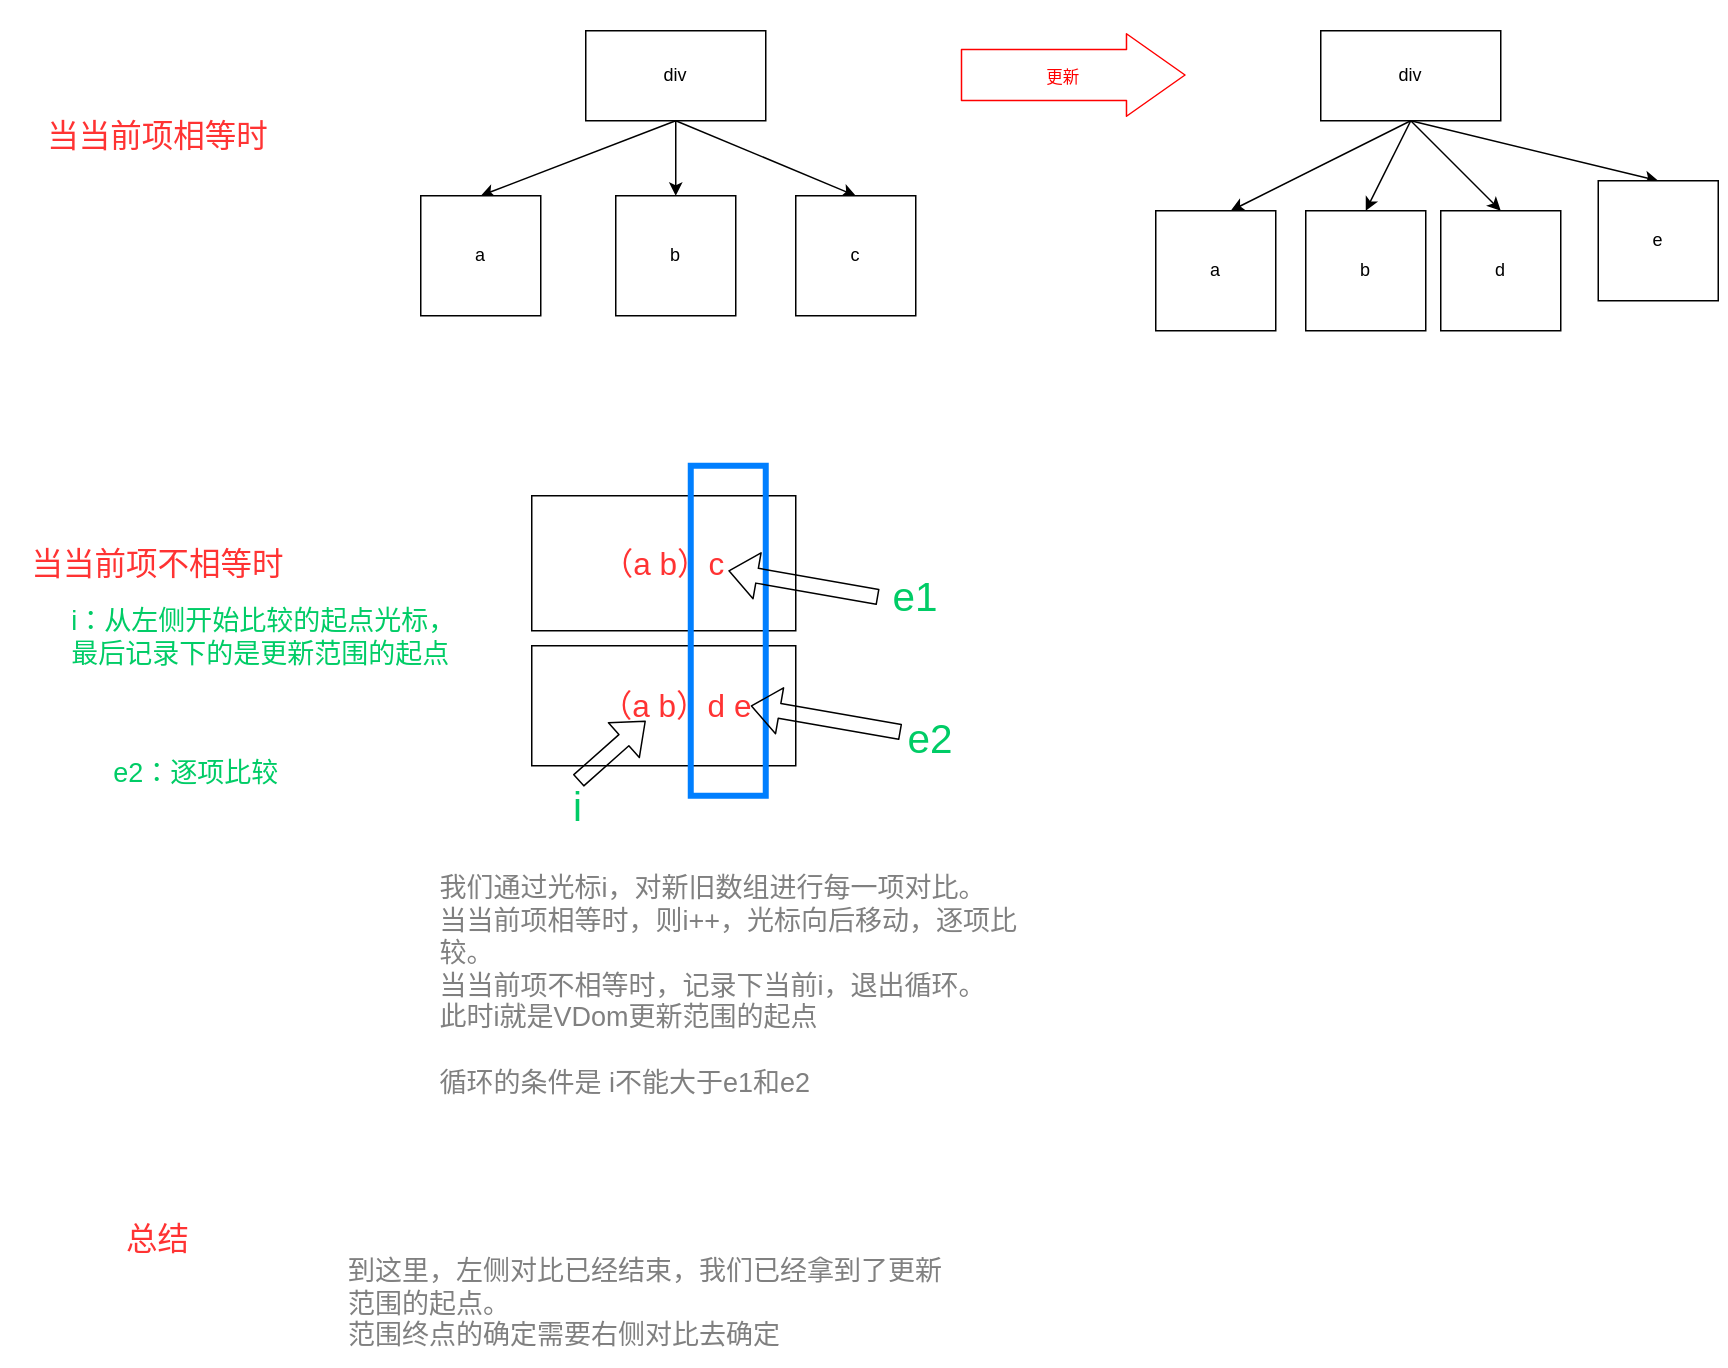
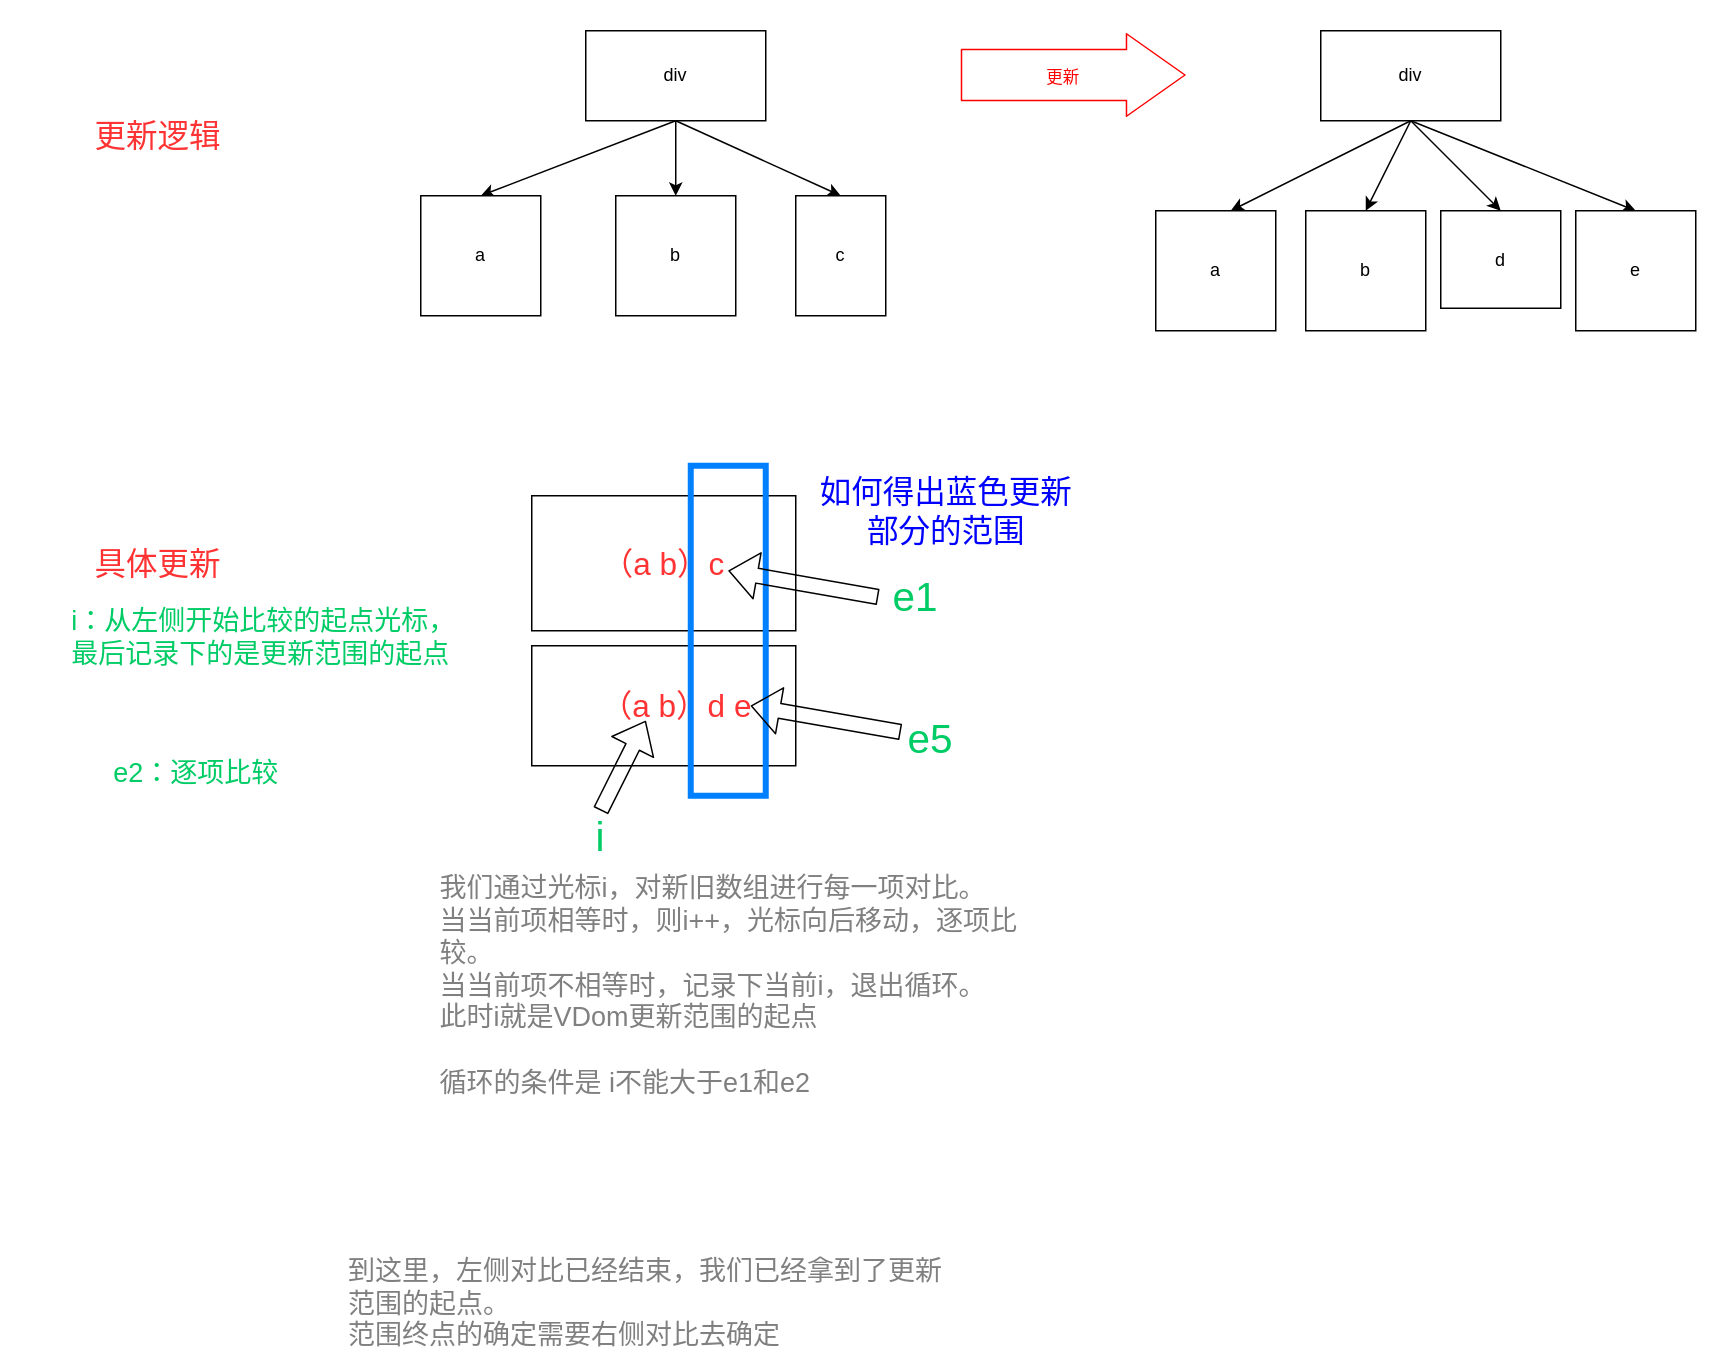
(158, 136) -> (158, 136)
(1658, 241) -> (1636, 271)
(856, 256) -> (841, 256)
(1501, 271) -> (1501, 260)
none -> (946, 511)
(158, 563) -> (158, 563)
(931, 740) -> (931, 740)
(578, 807) -> (601, 837)
(158, 1238) -> none
